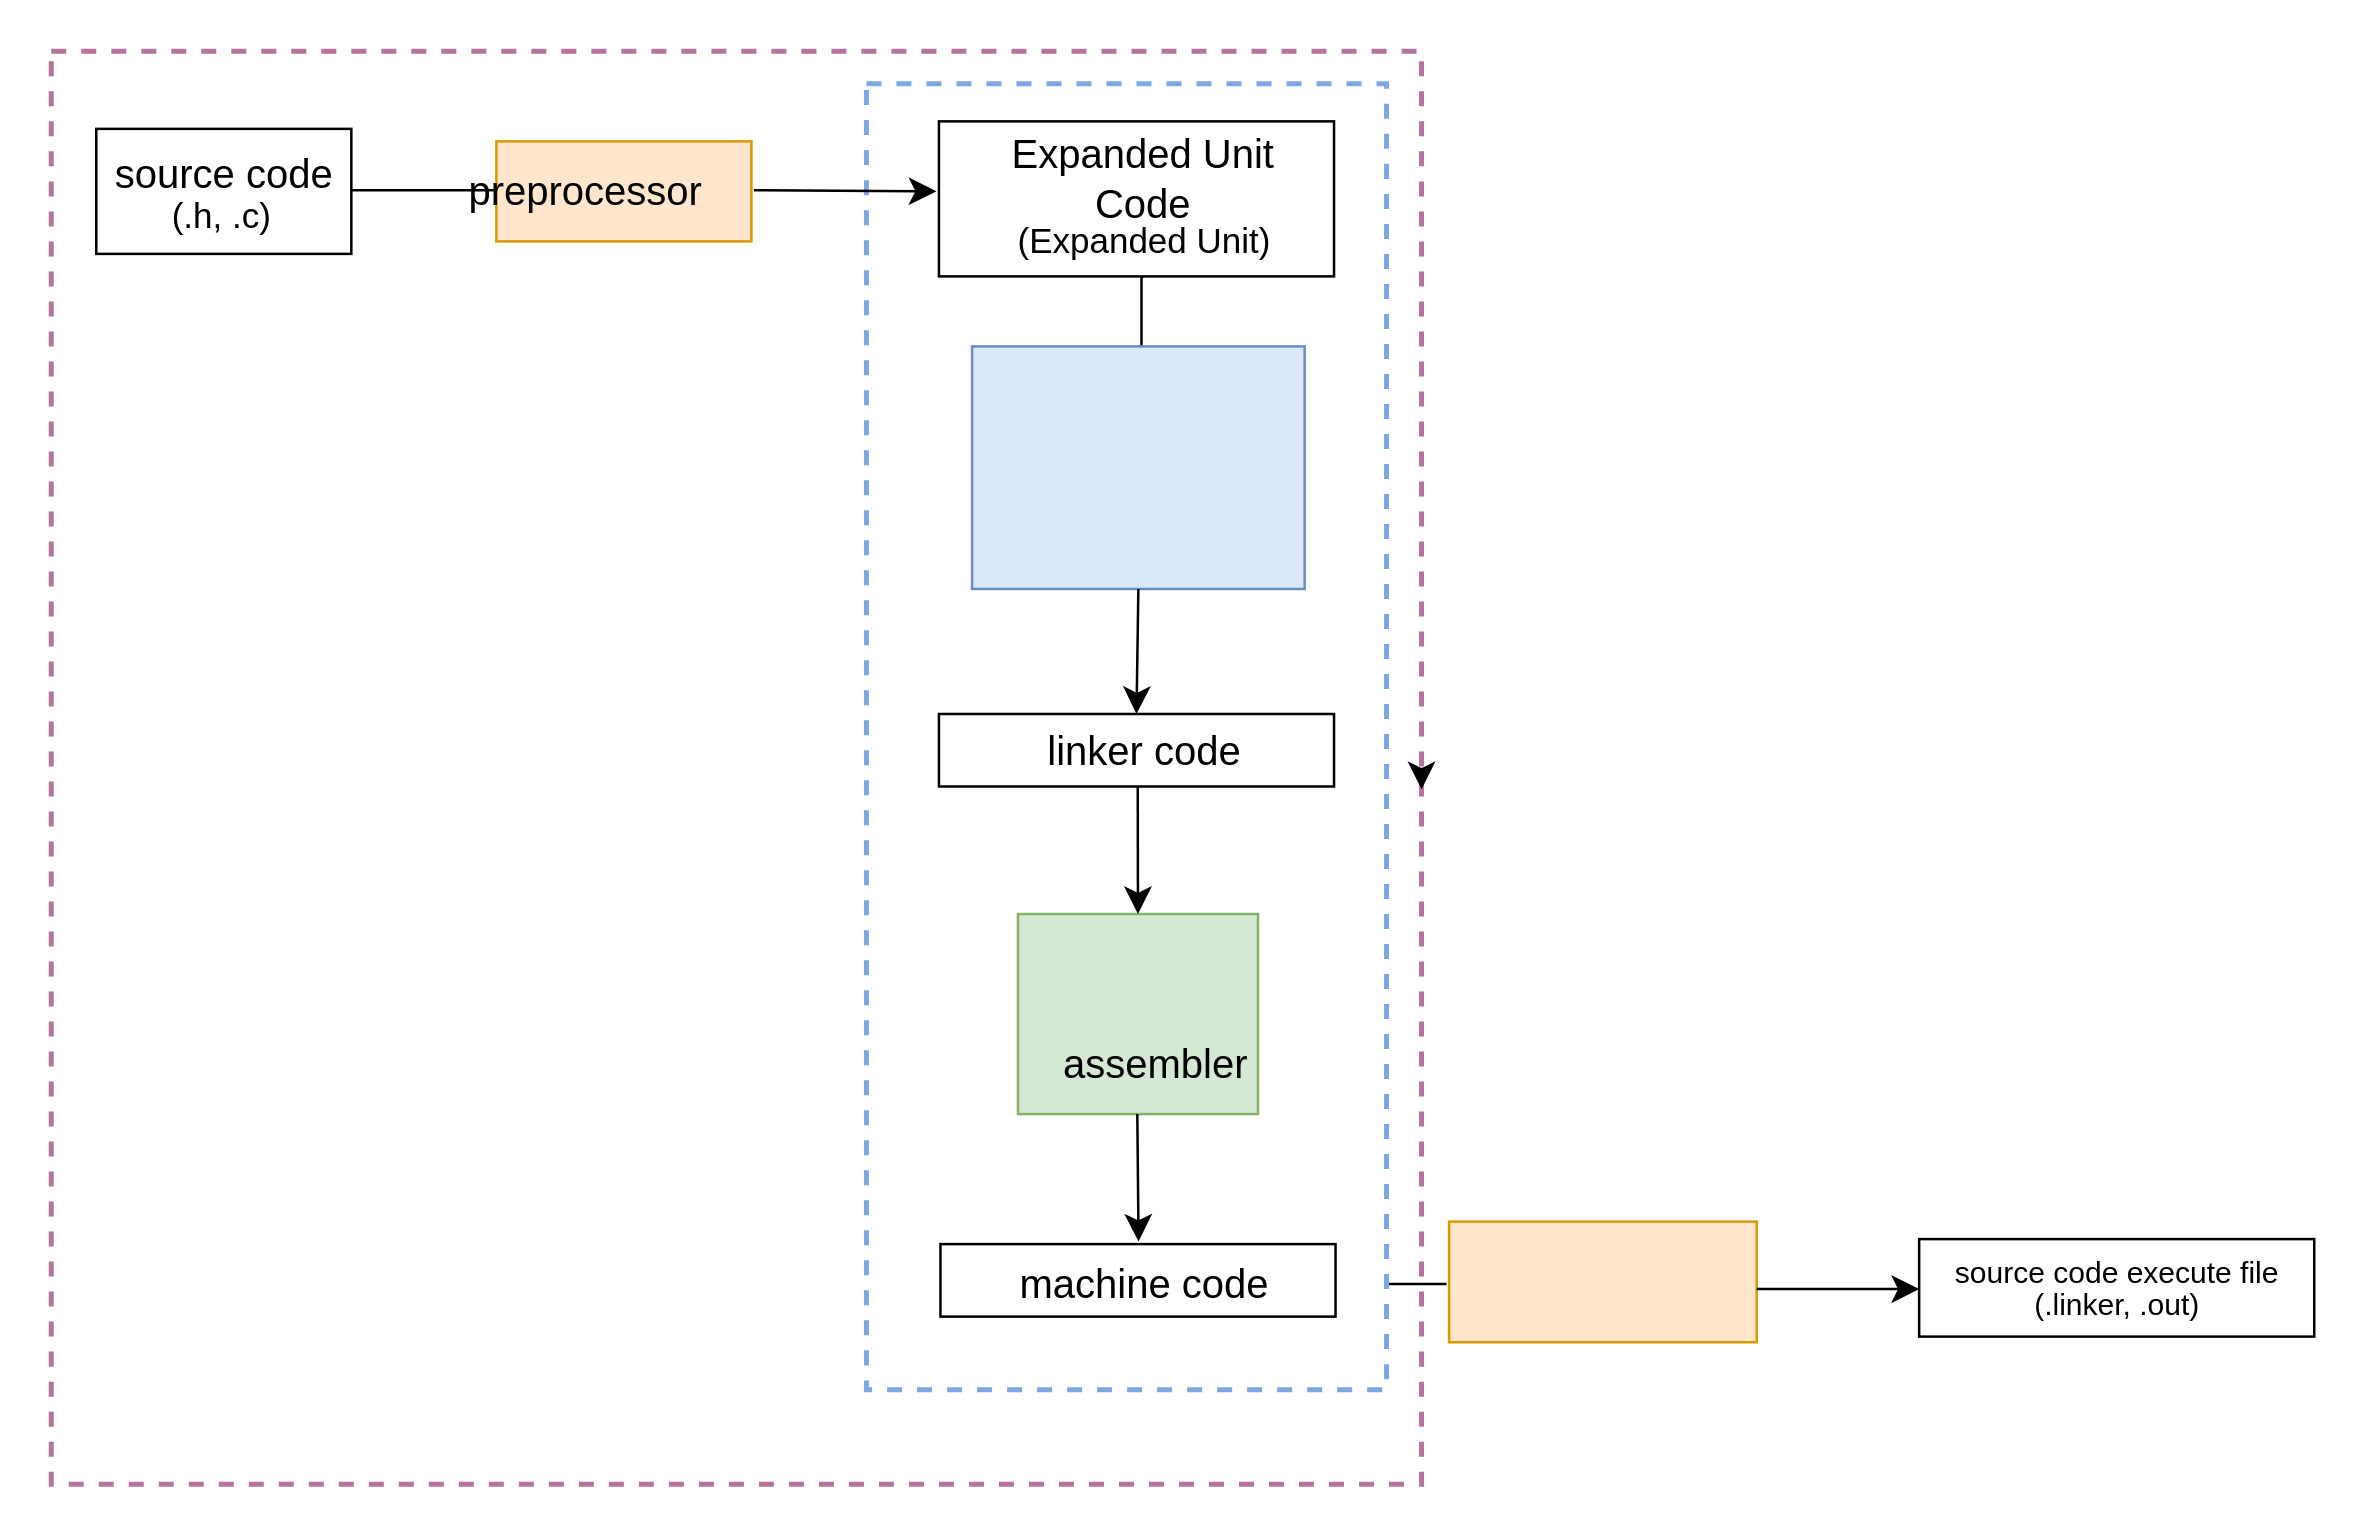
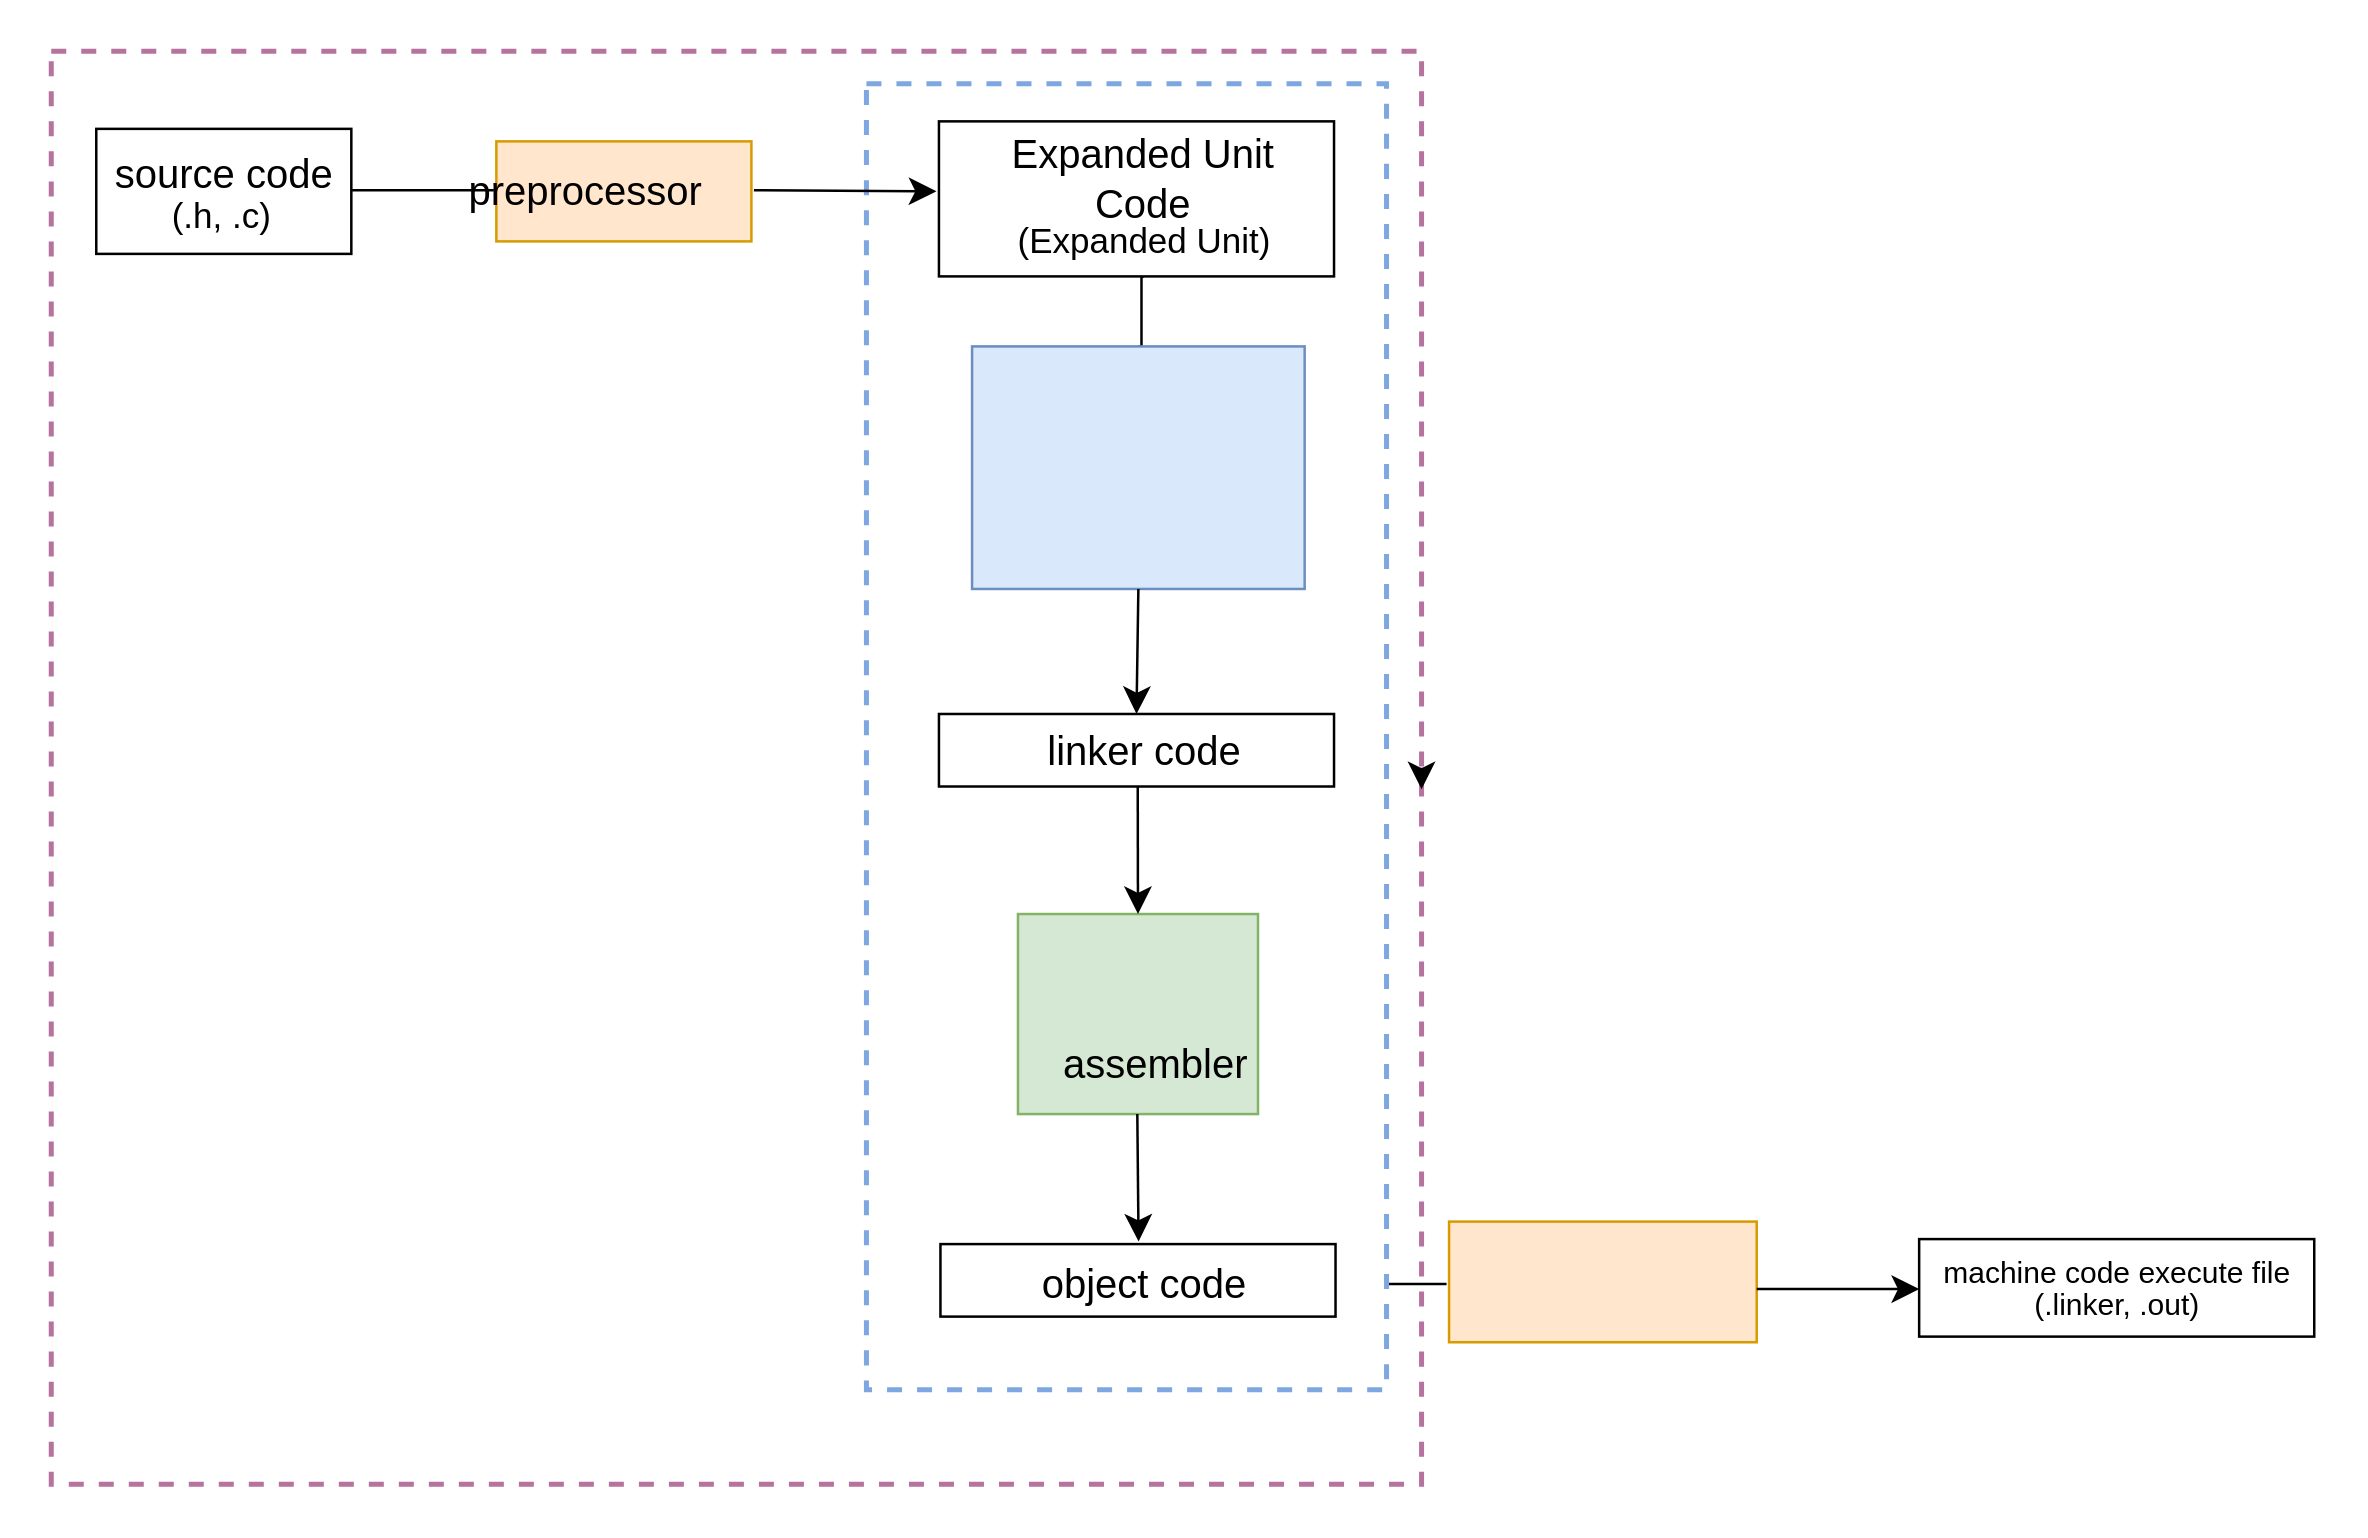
(2118, 1269) -> (2118, 1269)
(1145, 1284) -> (1145, 1284)
